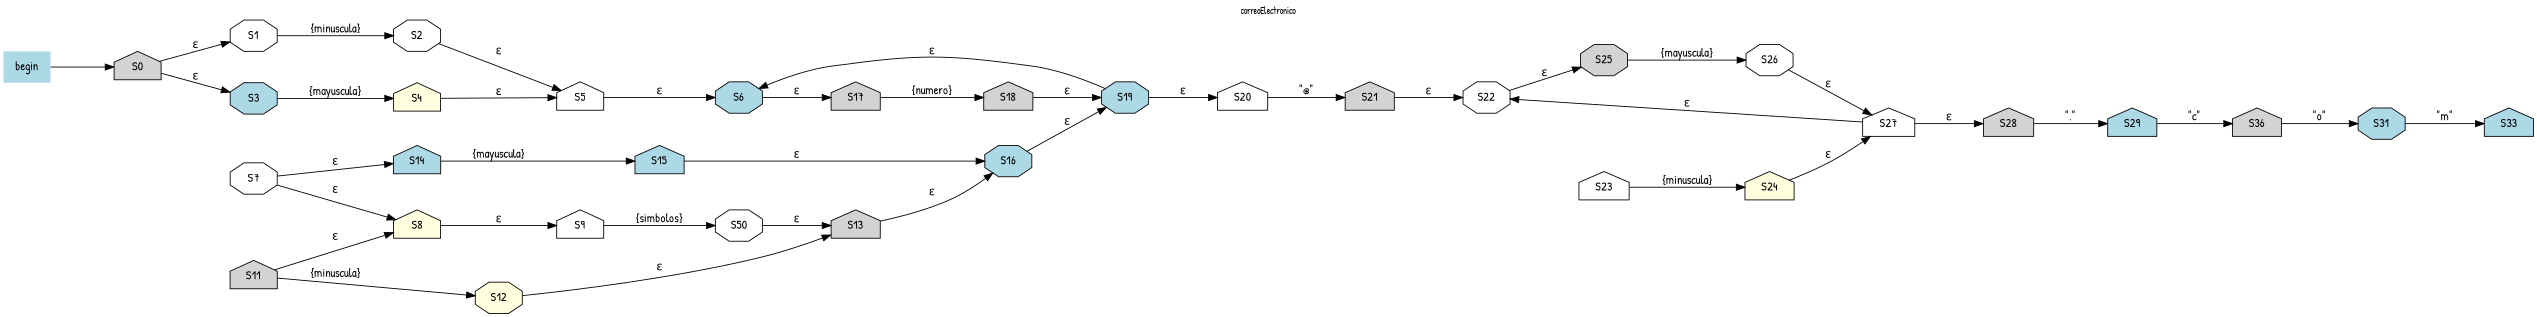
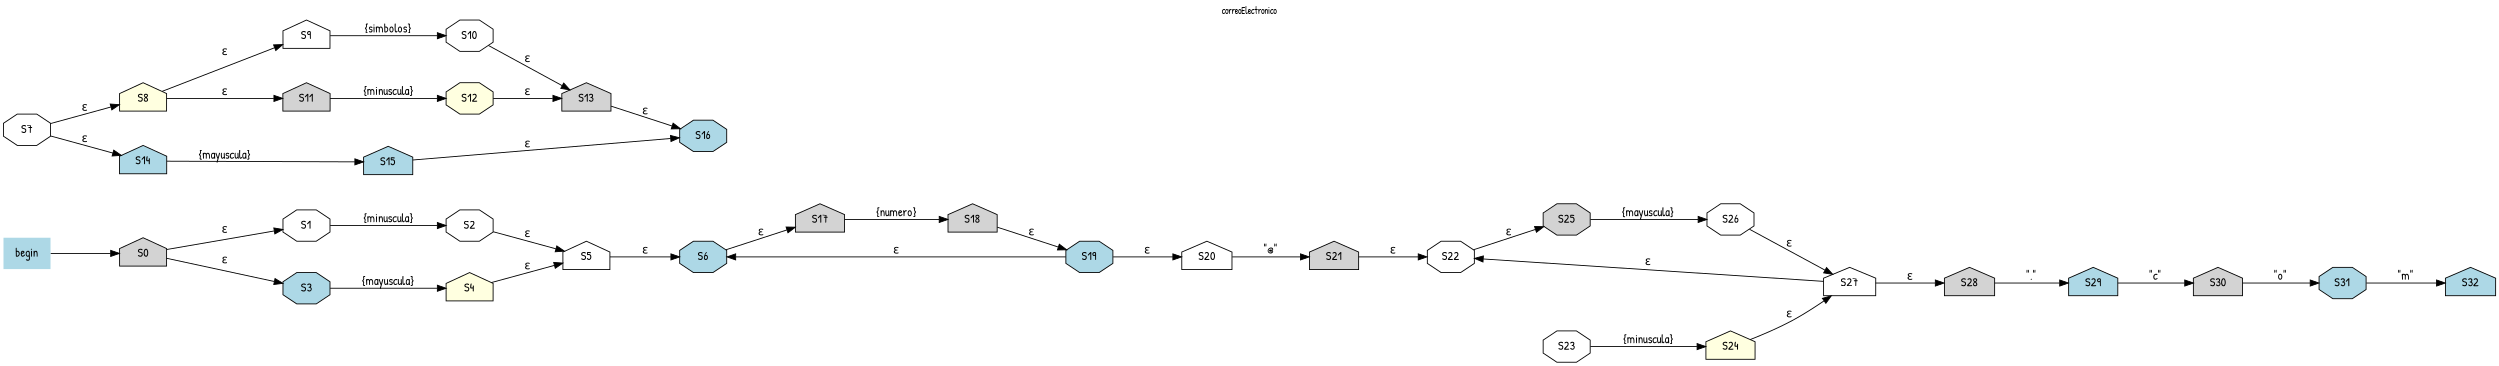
(2257, 124) -> (2218, 283)
(2509, 124) -> (2471, 283)
(1063, 132) -> none
(1604, 187) -> (1567, 347)
(739, 226) -> (470, 36)
(330, 253) -> (220, 98)
